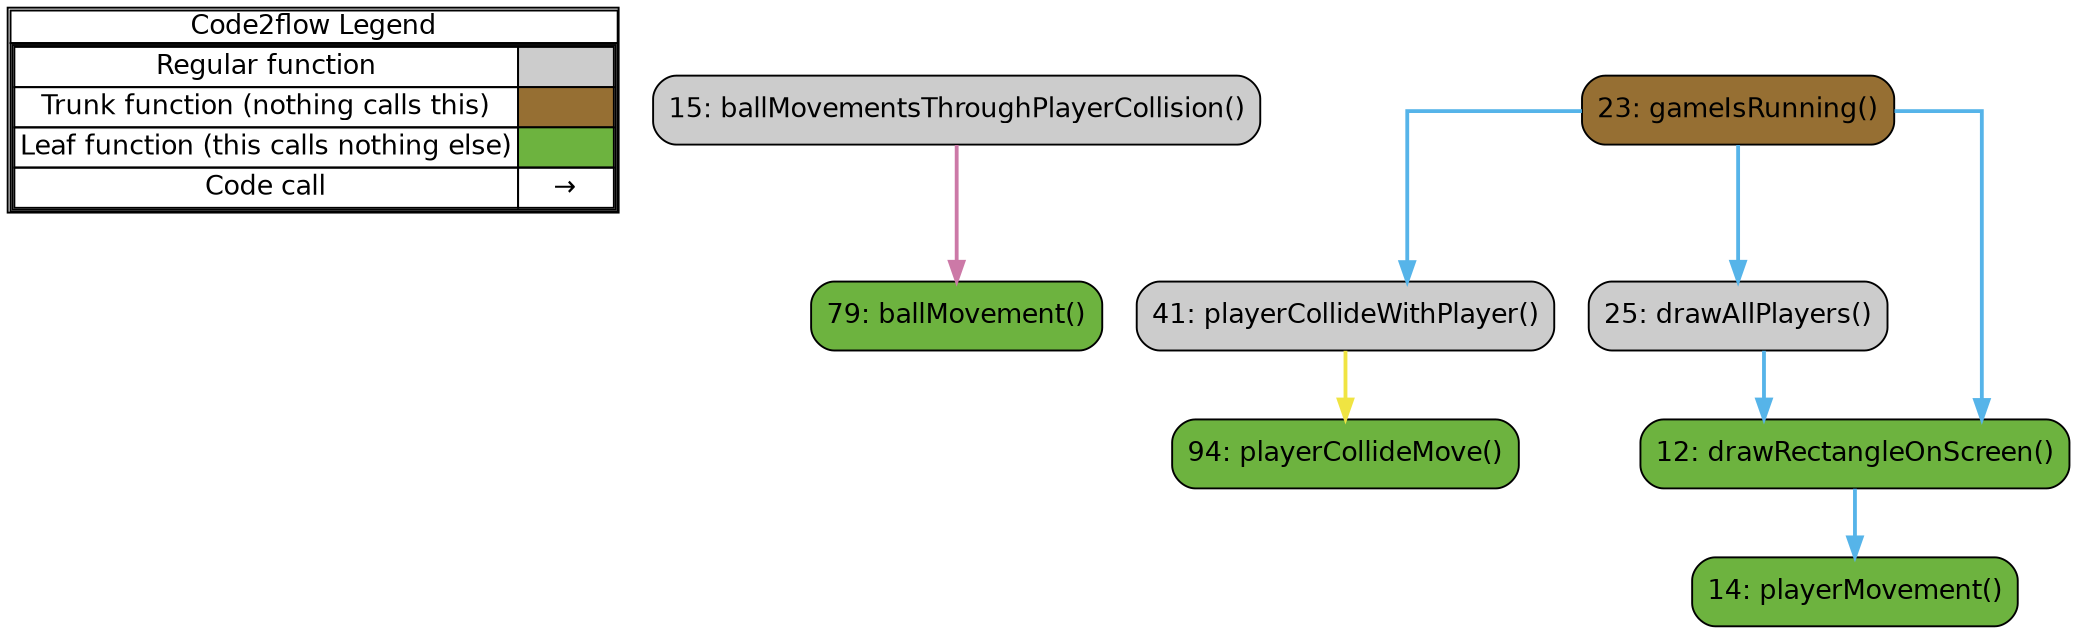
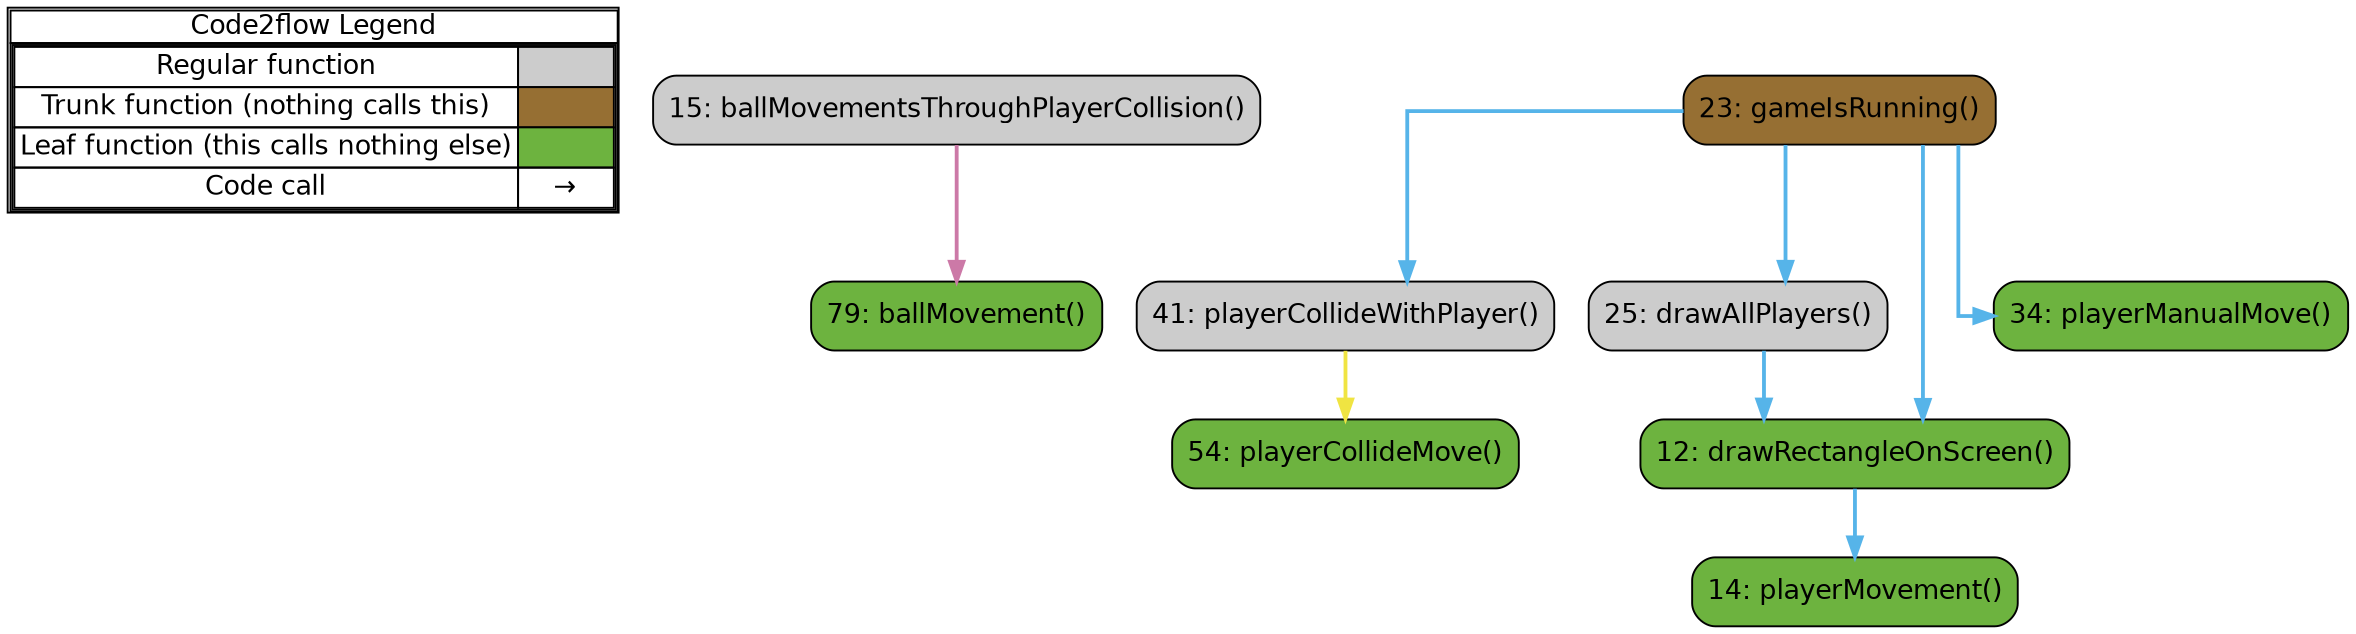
none -> (2171, 316)
(1345, 454) -> (1345, 454)
